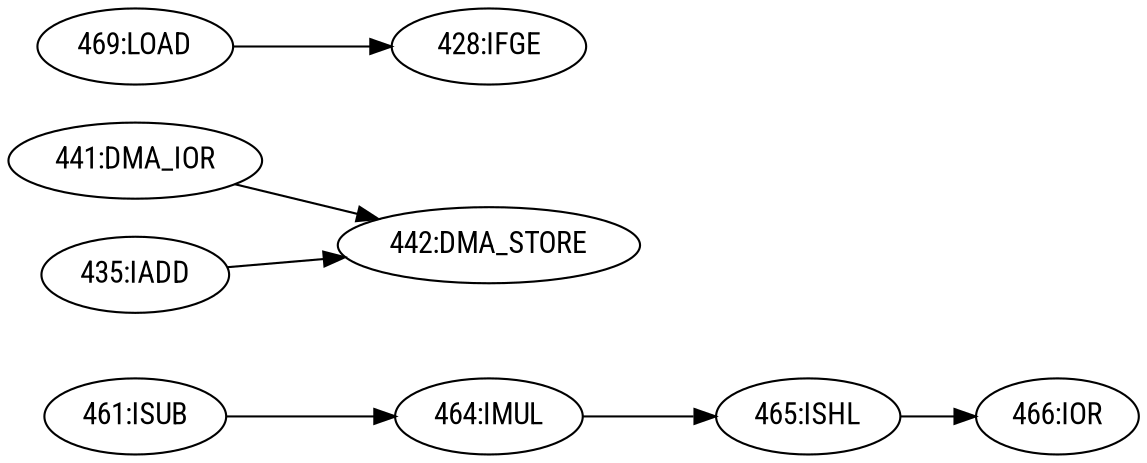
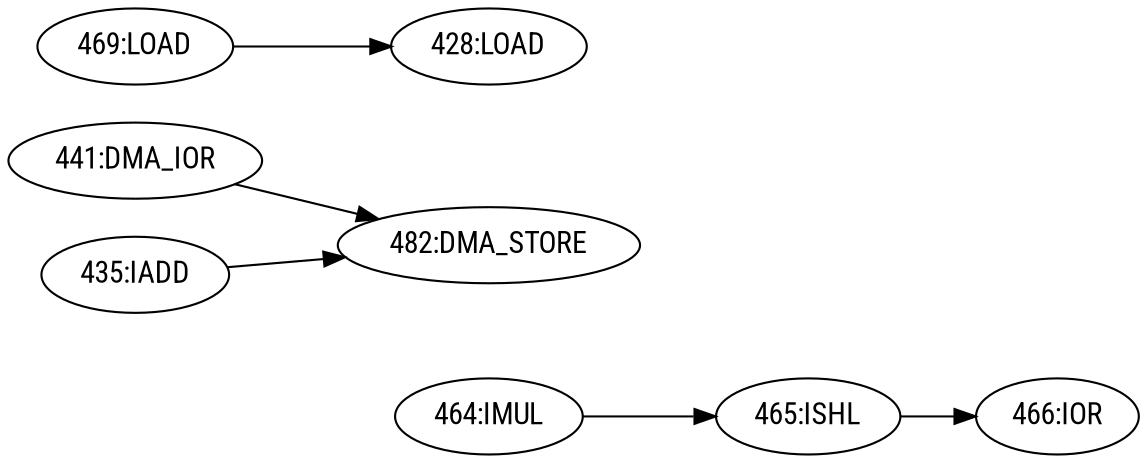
(489, 47) -> (489, 47)
(489, 245) -> (489, 245)
(135, 416) -> none
